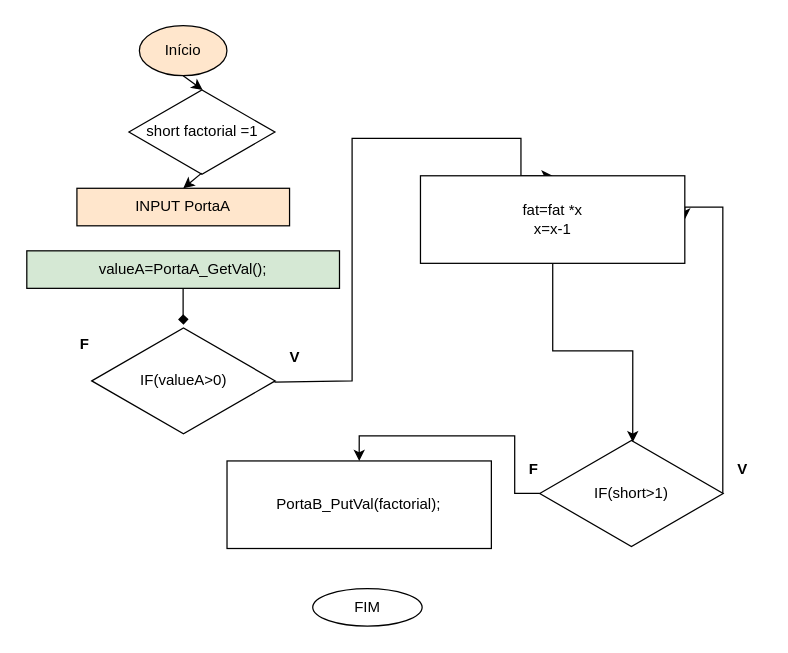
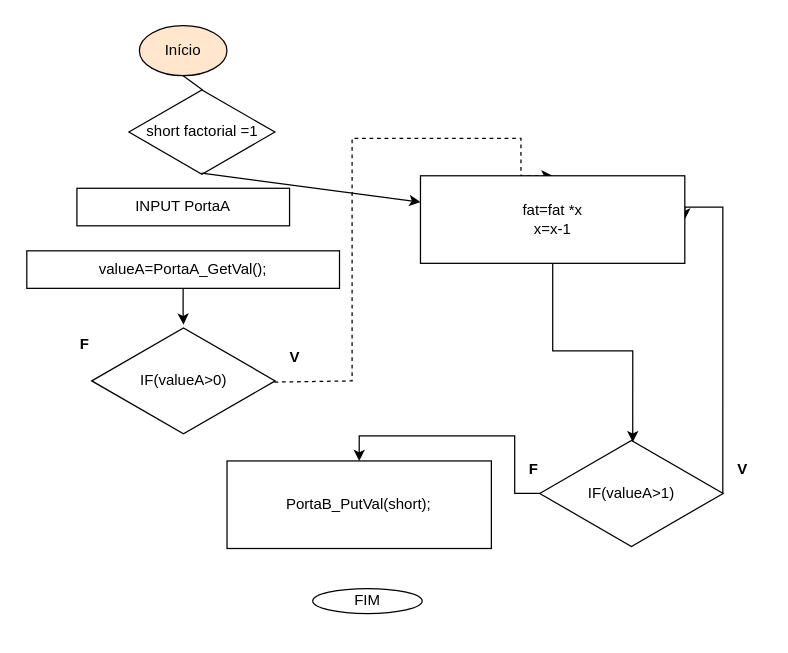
(194, 84) -> (197, 86)
(196, 178) -> (307, 187)
(352, 195) -> (352, 195)
(183, 207) -> (183, 207)
(183, 269) -> (183, 269)
(183, 313) -> (183, 314)
(631, 493) -> (631, 493)
(359, 504) -> (359, 504)
(367, 607) -> (367, 601)
